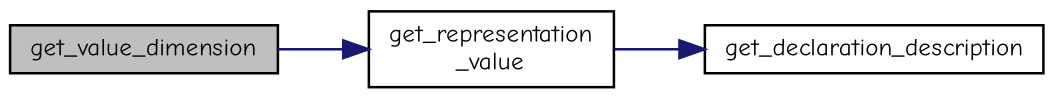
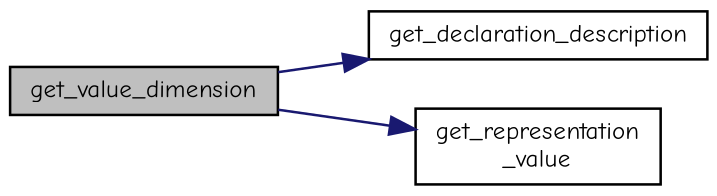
(647, 49) -> (311, 67)
